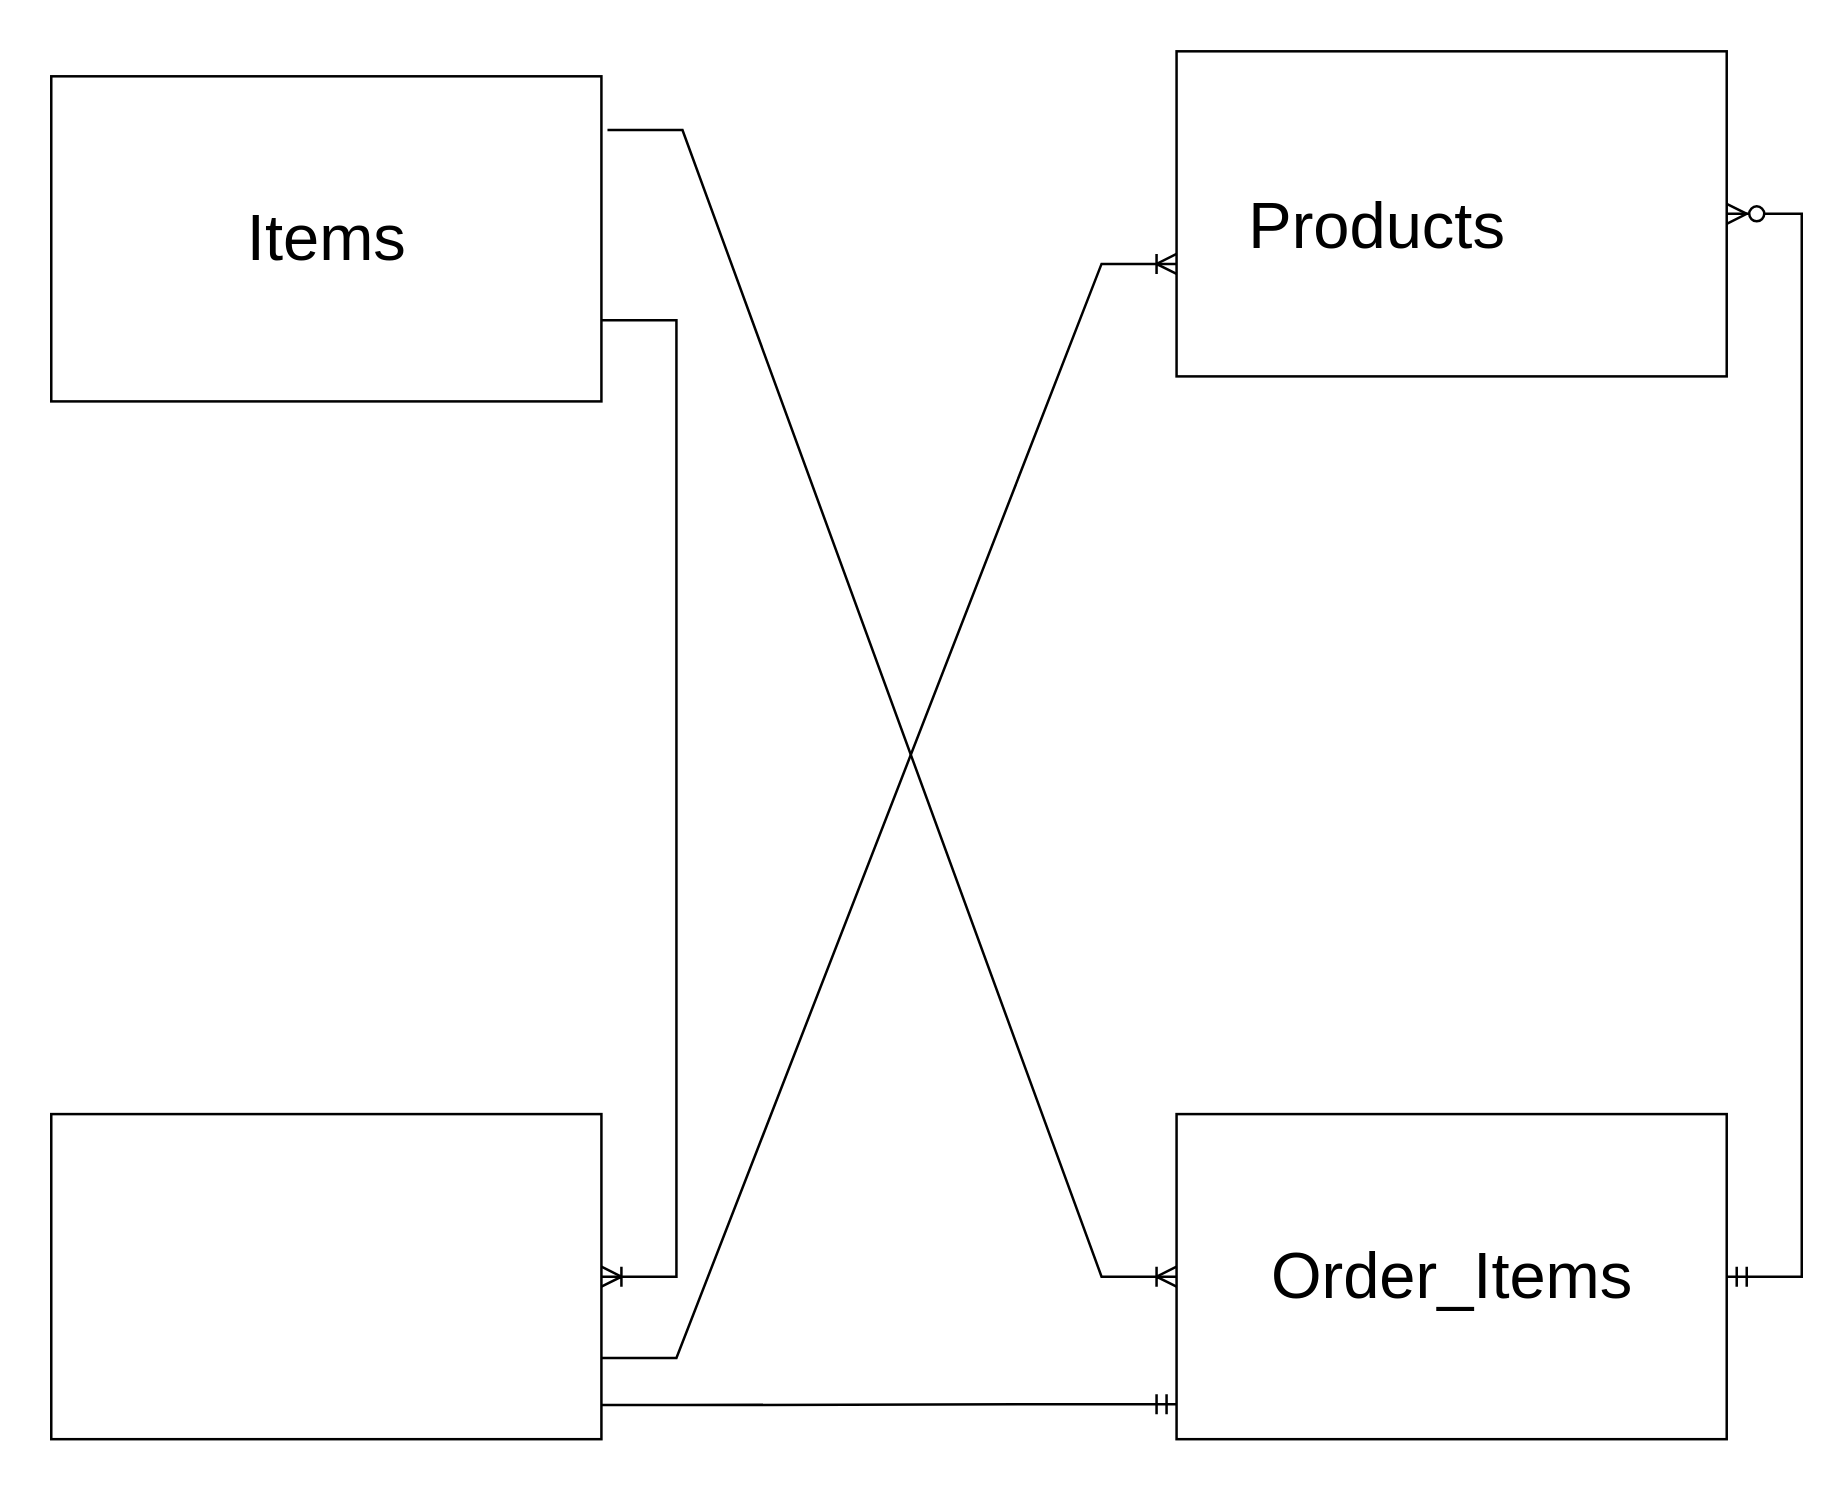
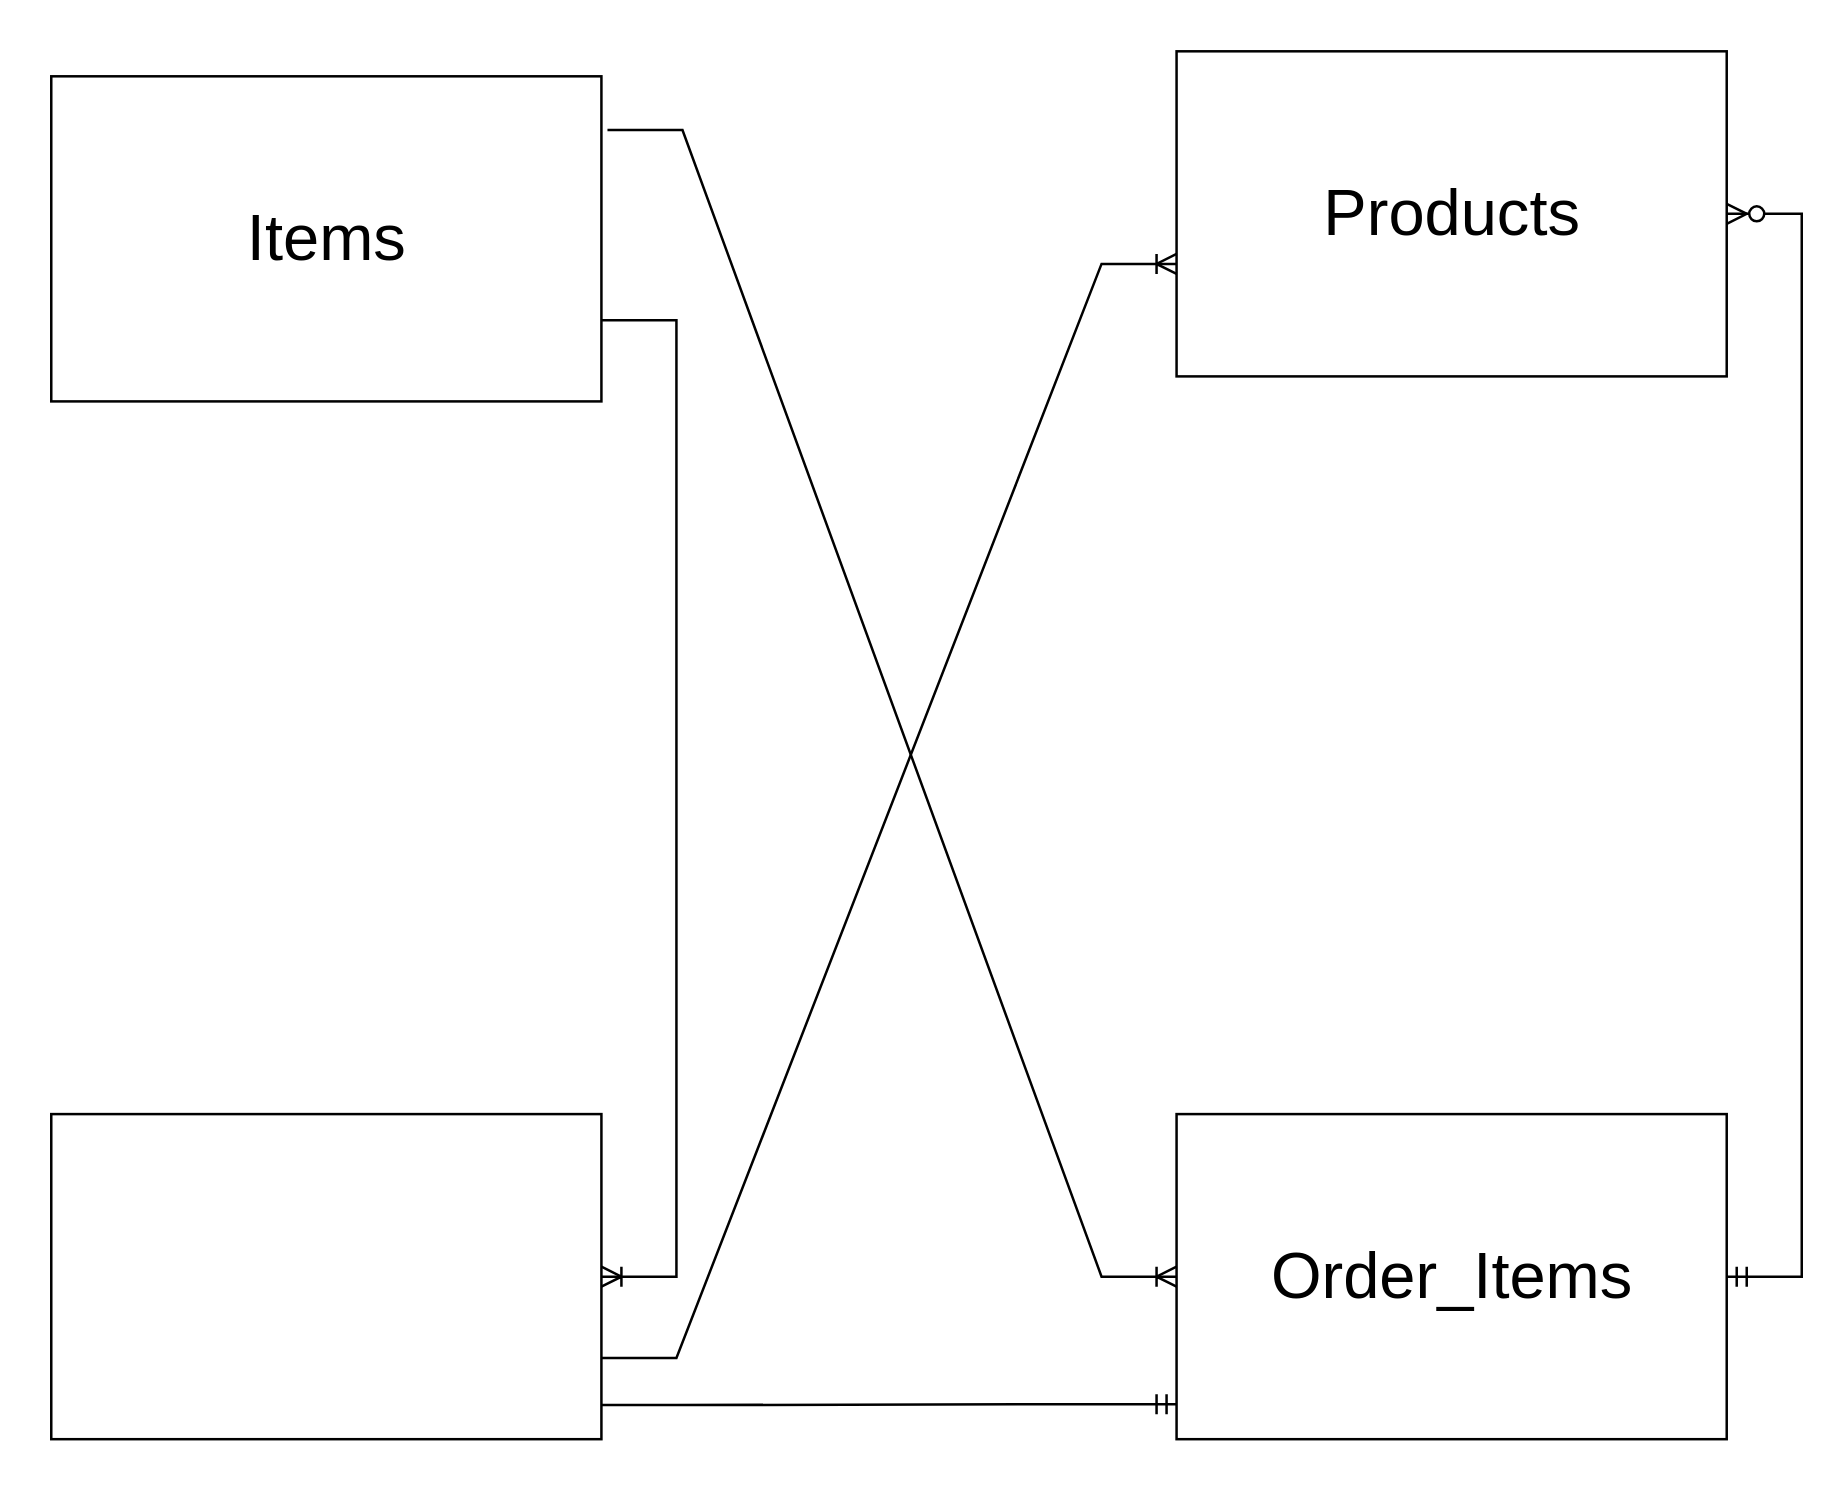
(1376, 226) -> (1451, 214)
